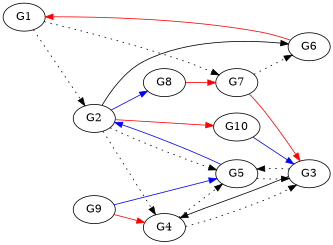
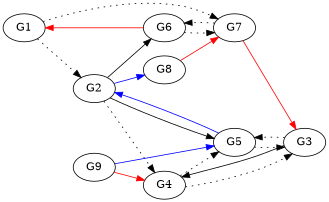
none -> (195, 33)
(237, 127) -> none
(159, 149) -> (158, 118)
